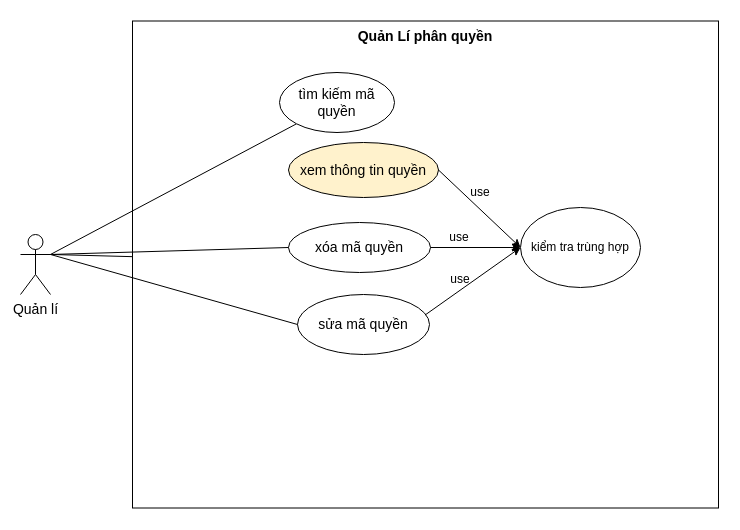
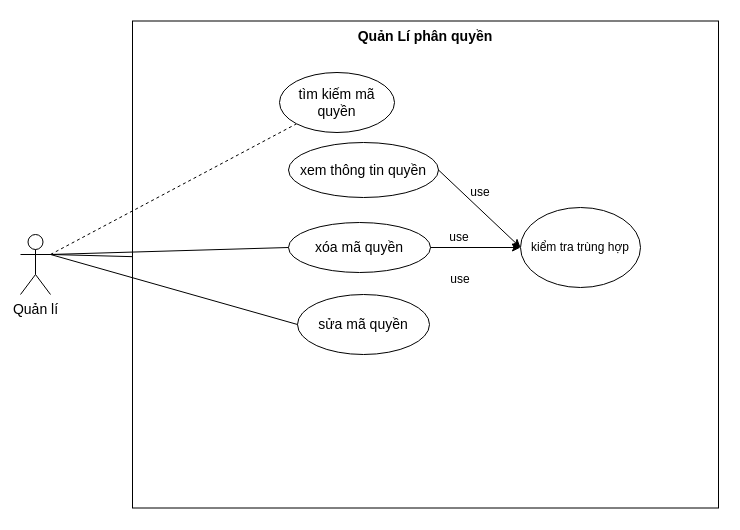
(364, 170) -> (364, 170)
(174, 189) -> (174, 189)
(470, 283) -> none
